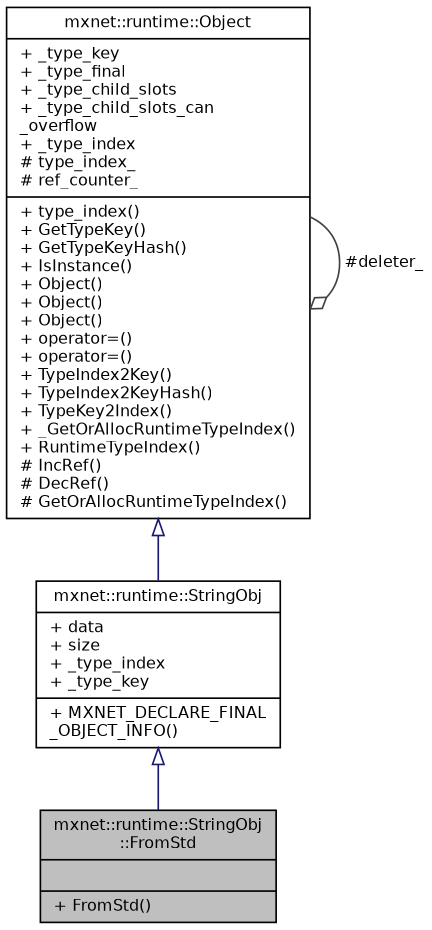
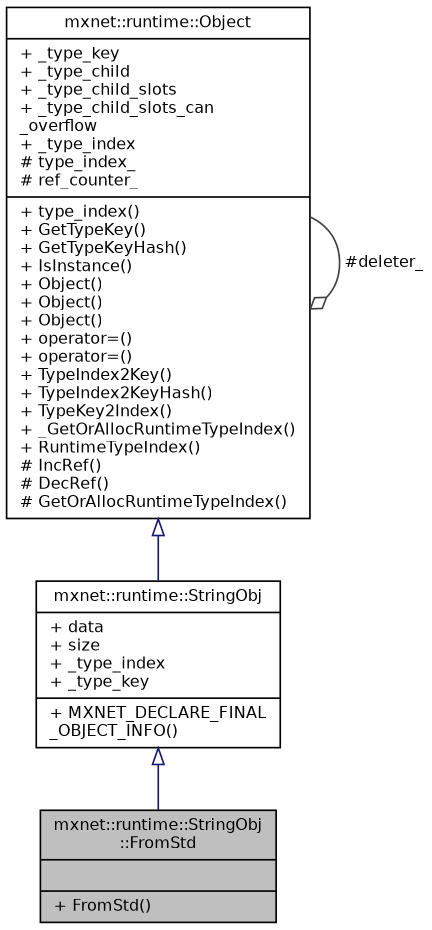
(73, 72) -> (75, 72)
